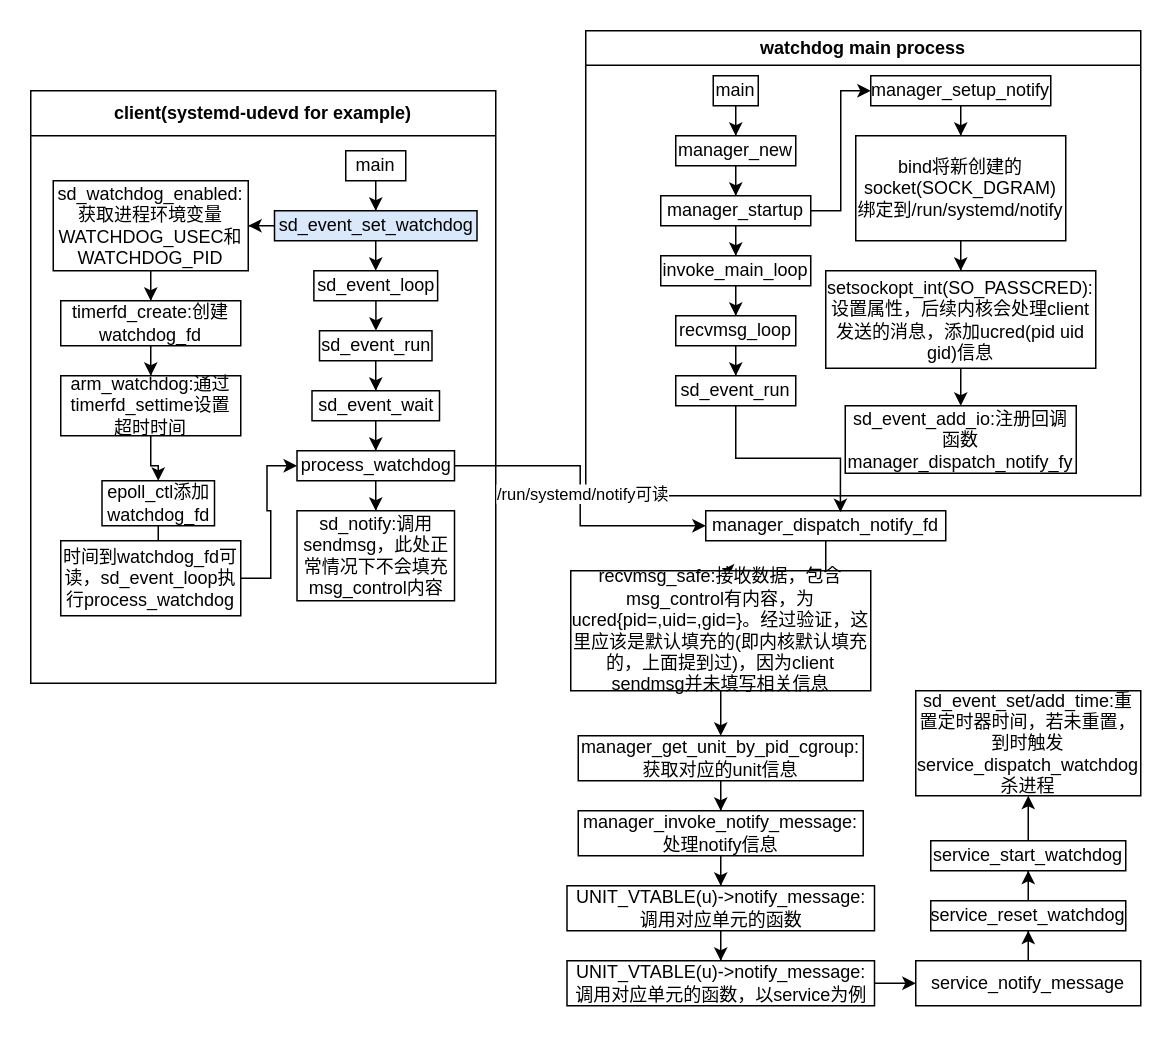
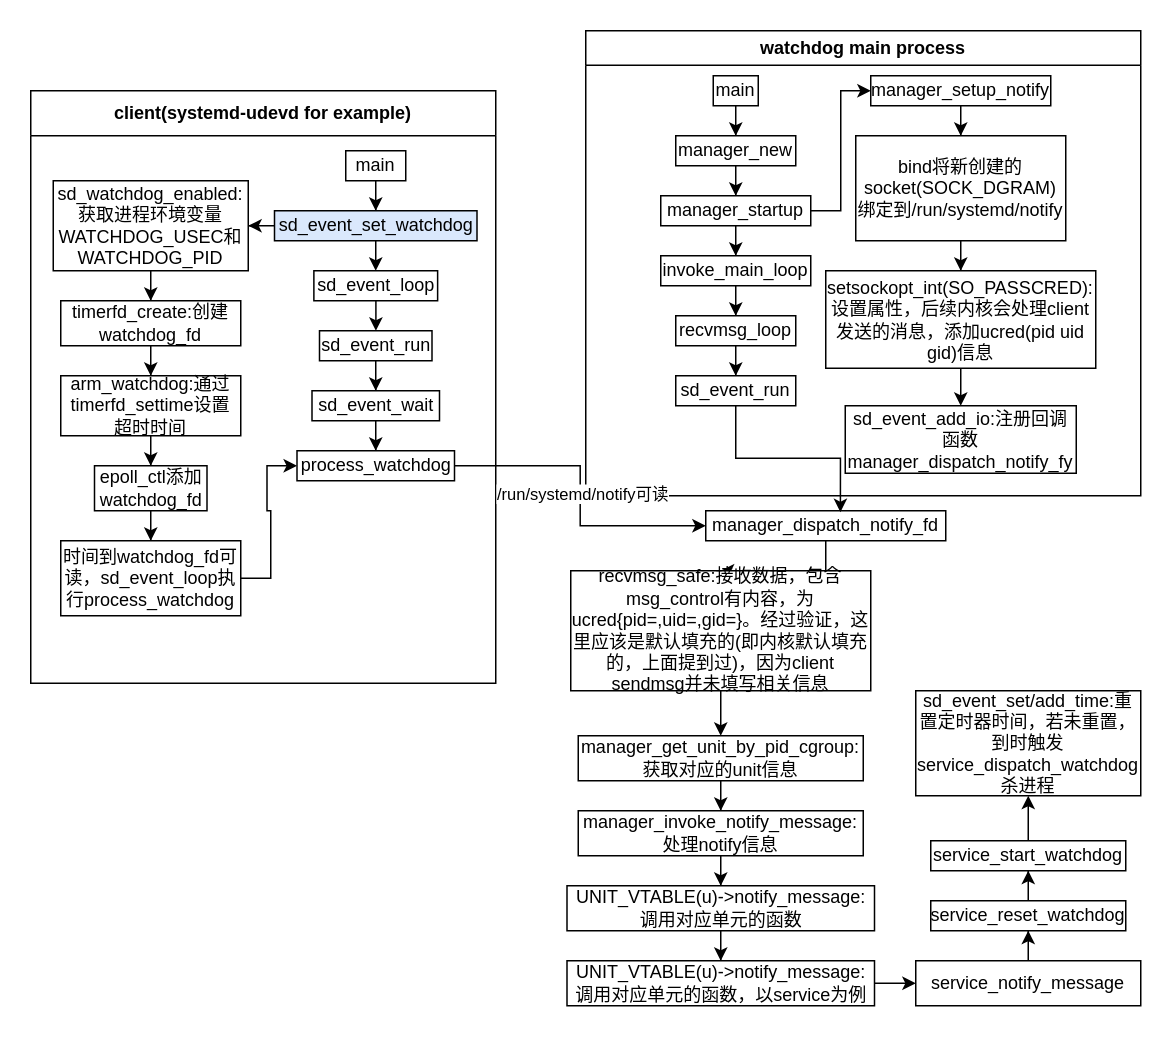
(376, 501) -> none
(158, 503) -> (151, 488)
(376, 556) -> none
